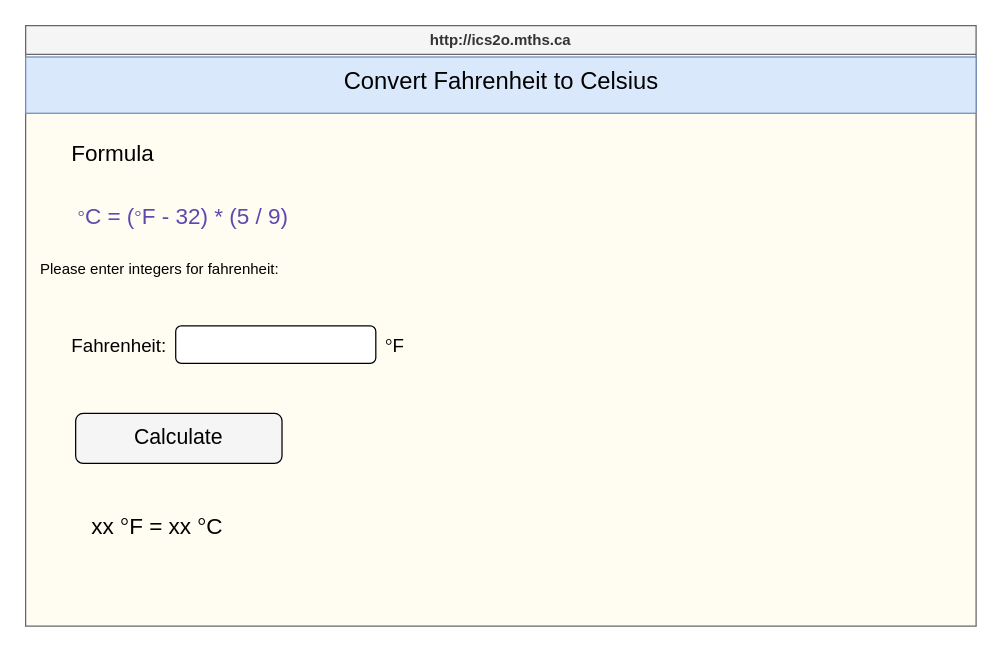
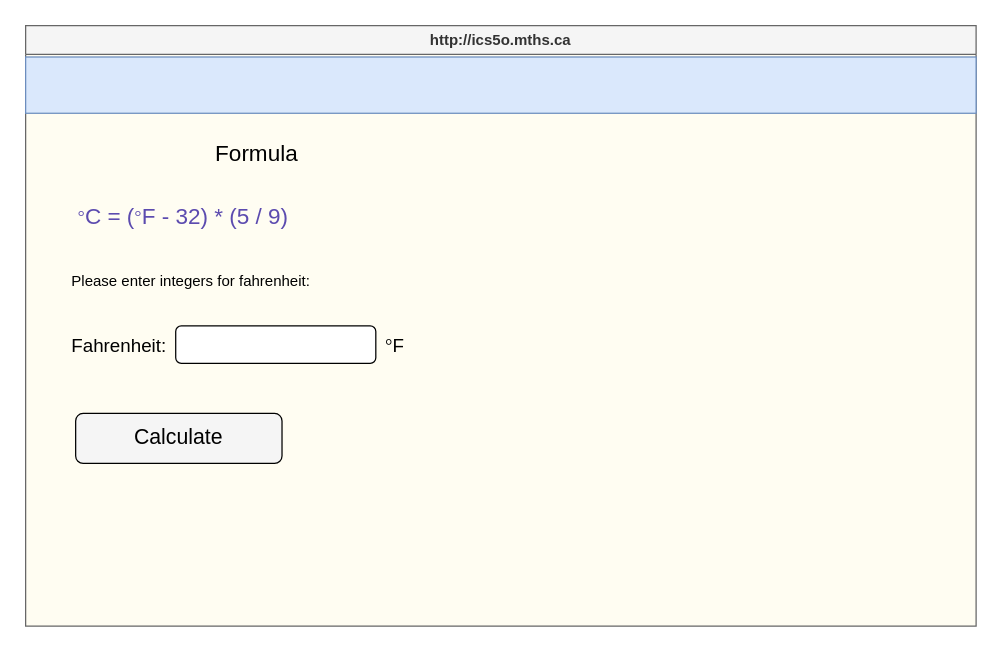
(501, 41) -> (501, 41)
(501, 82) -> none
(126, 154) -> (269, 154)
(169, 269) -> (201, 282)
(157, 526) -> none
